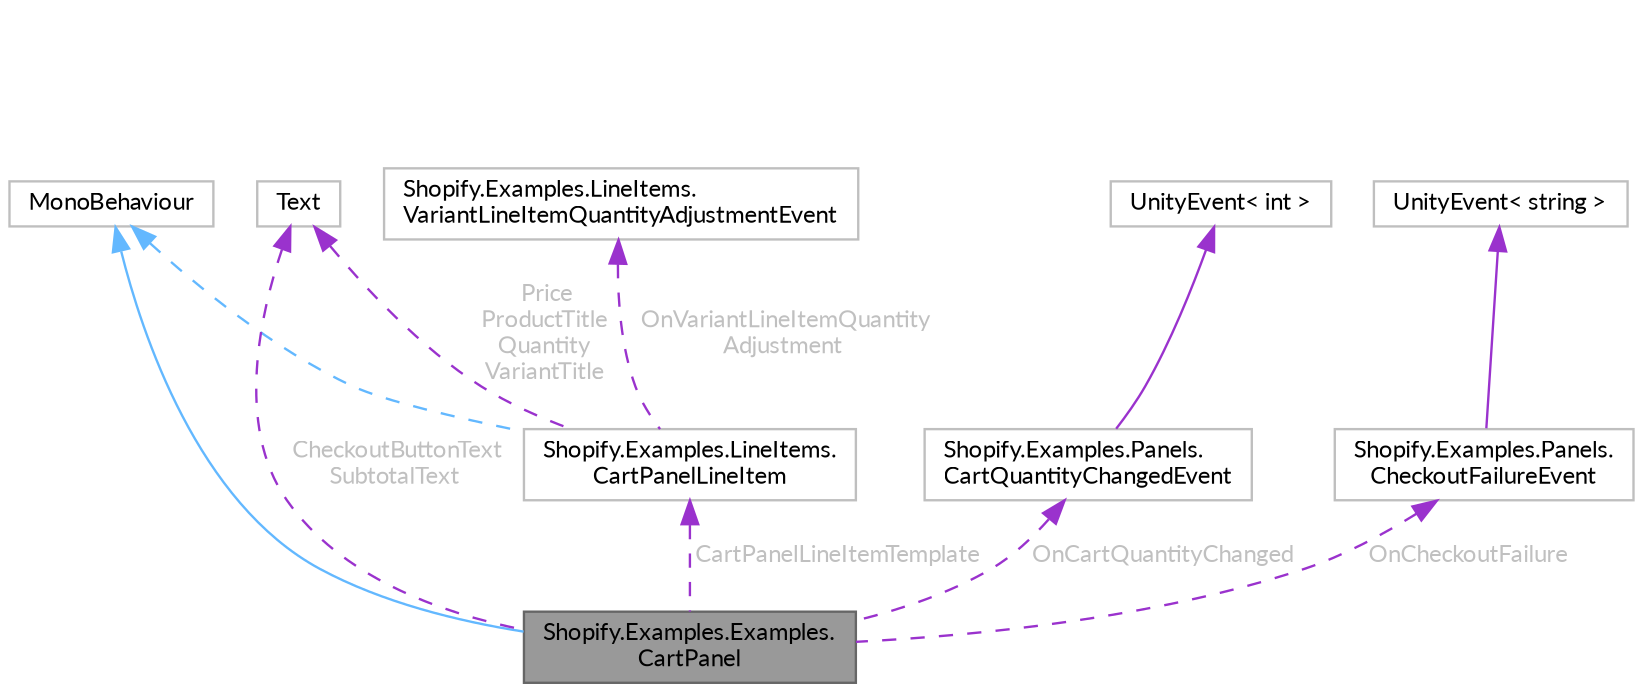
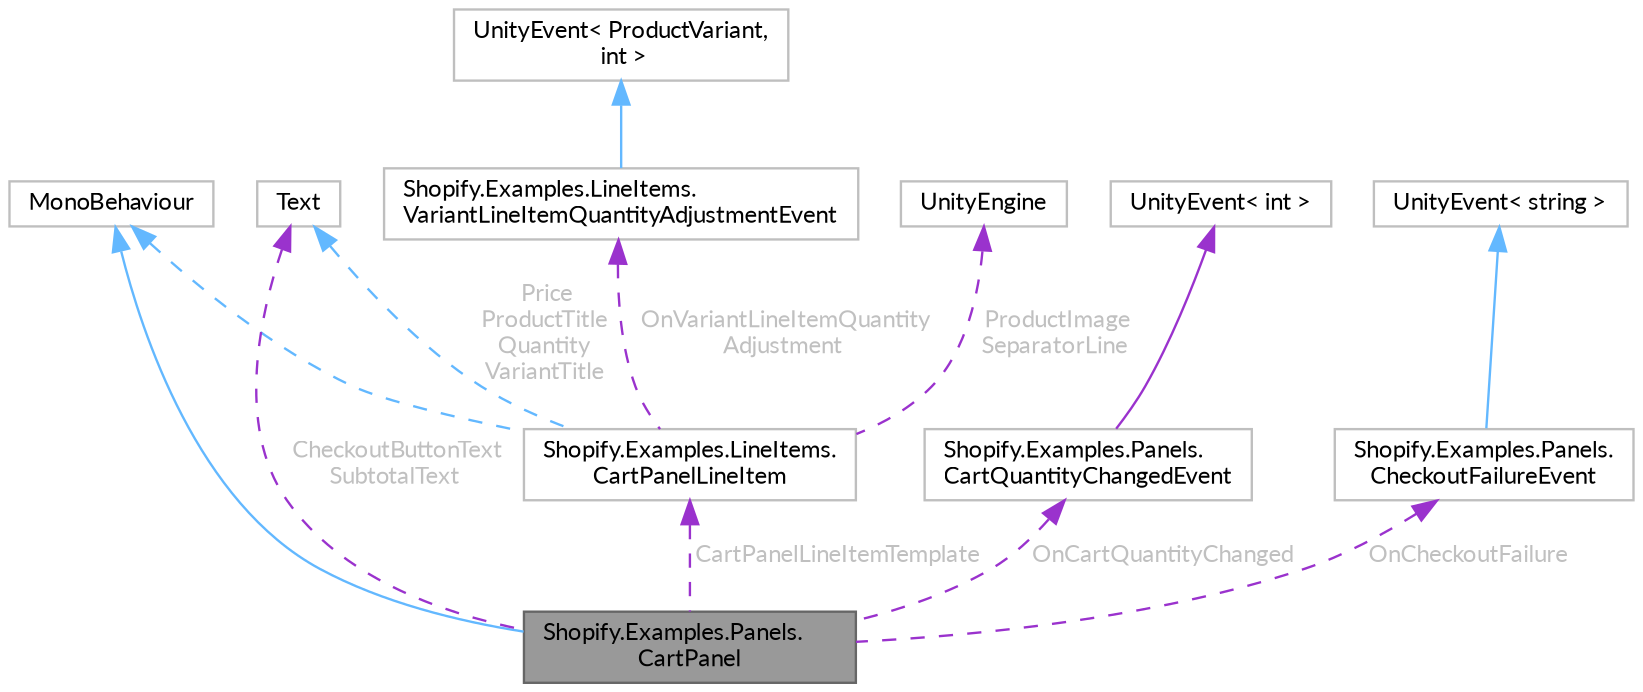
none -> (621, 45)
none -> (984, 204)
(1492, 340) -> (1492, 340)
(438, 355) -> (438, 355)
(690, 647) -> (690, 647)
